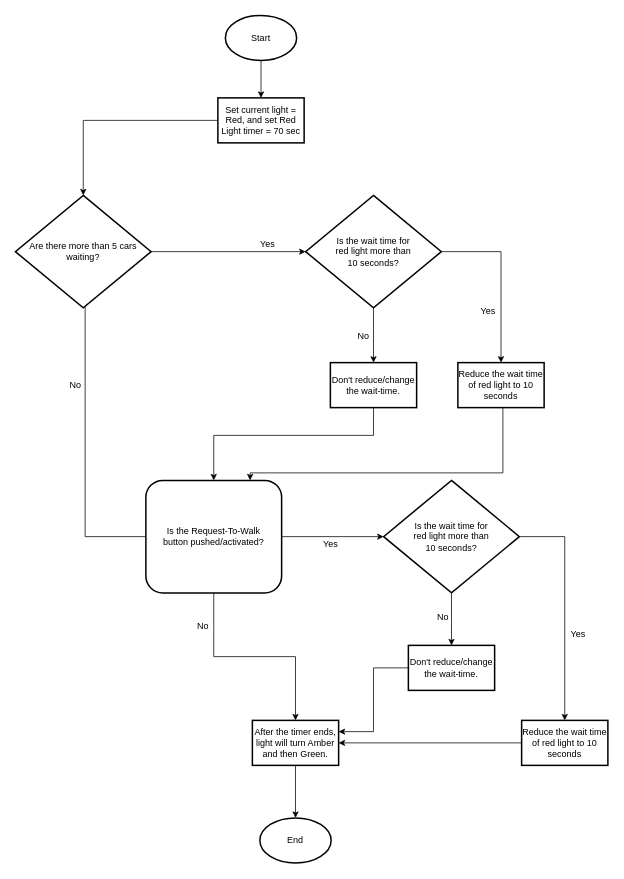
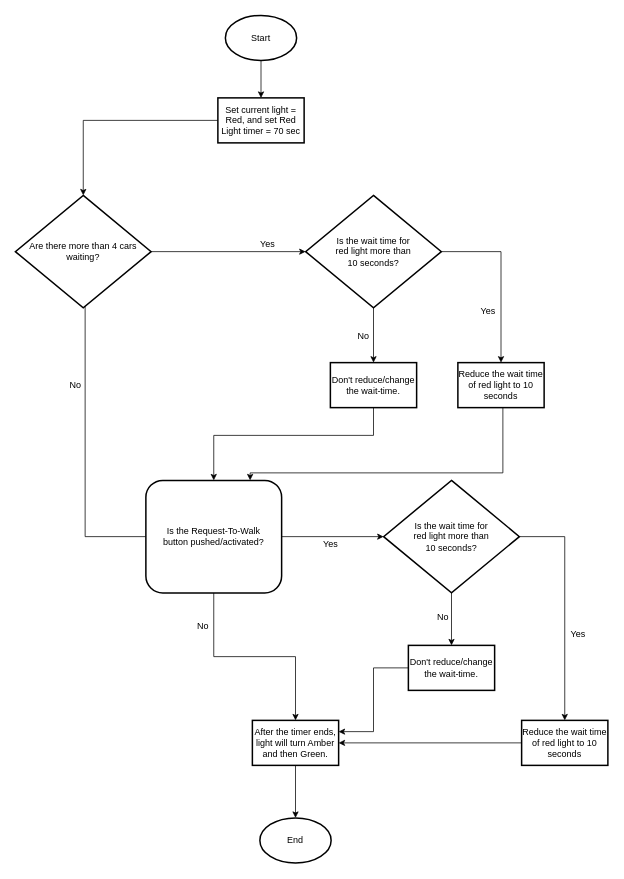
(83, 252) -> (83, 252)
